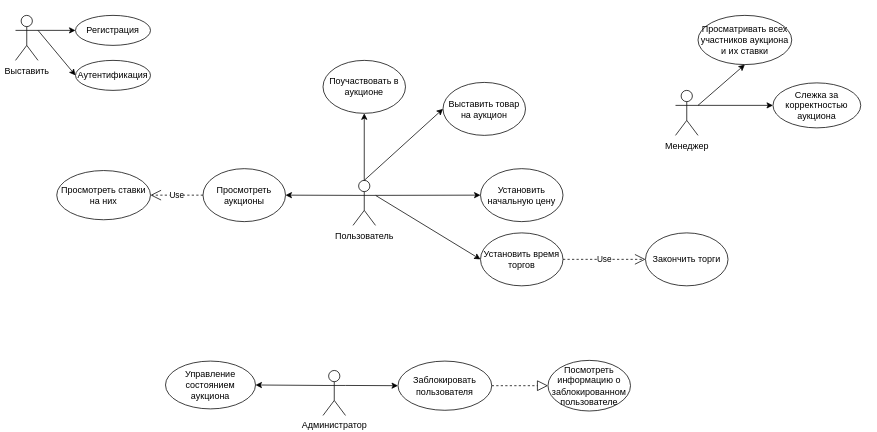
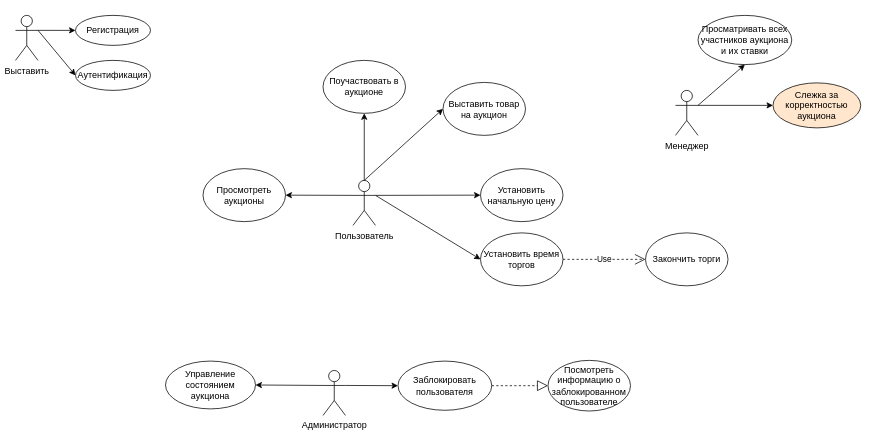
(817, 105) -> (817, 105)
(104, 195) -> none
(177, 195) -> none
